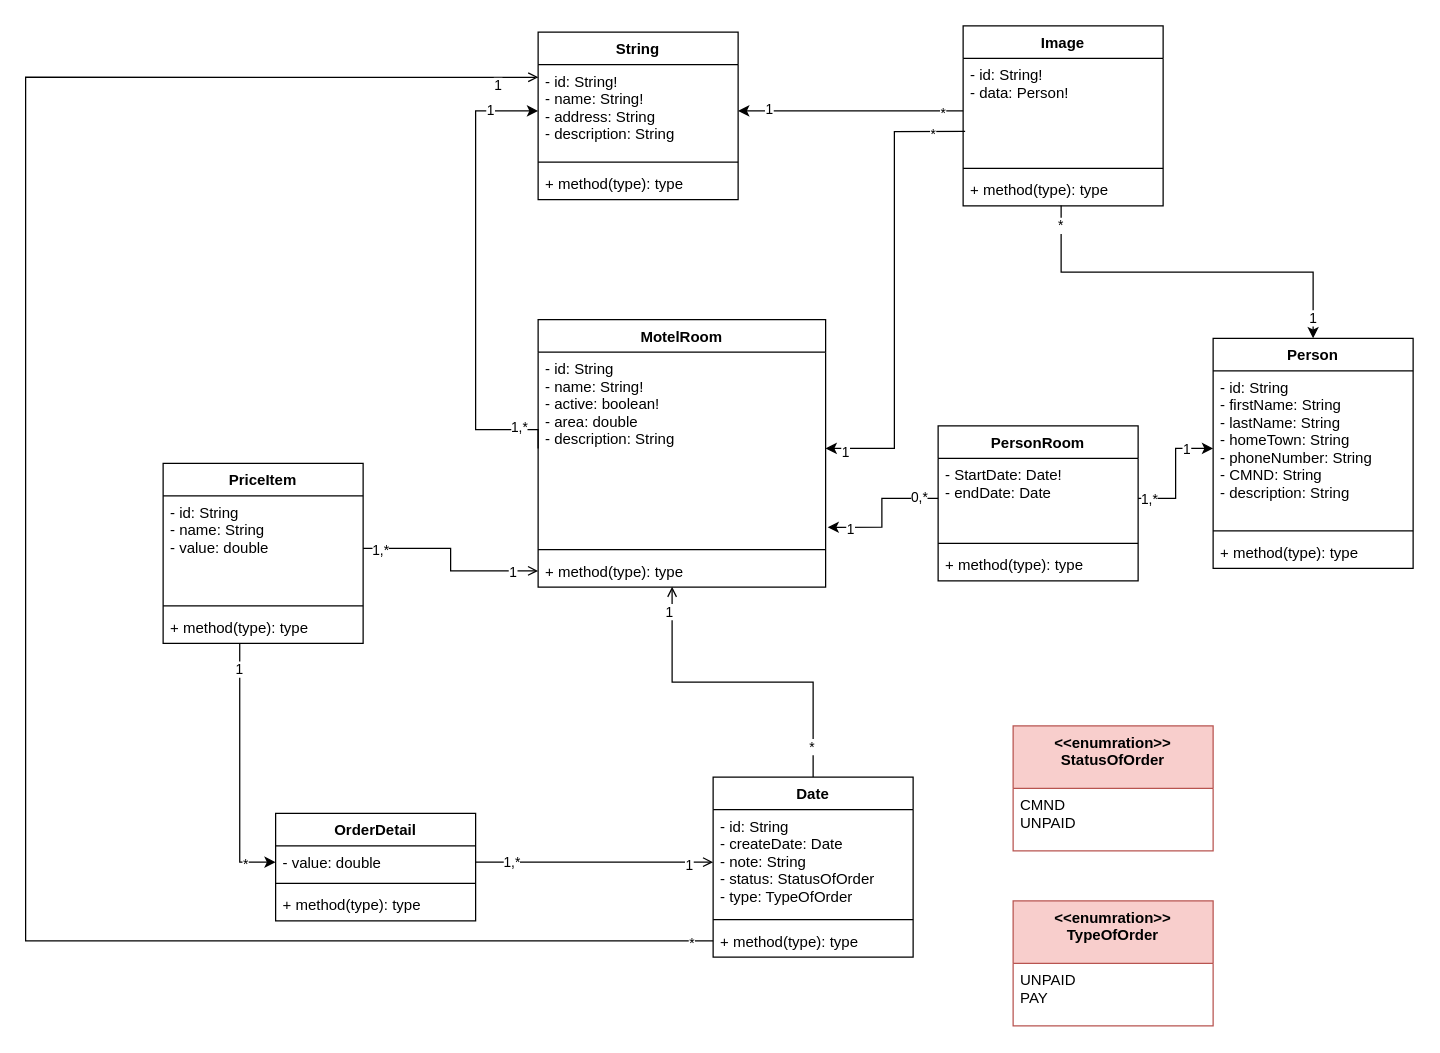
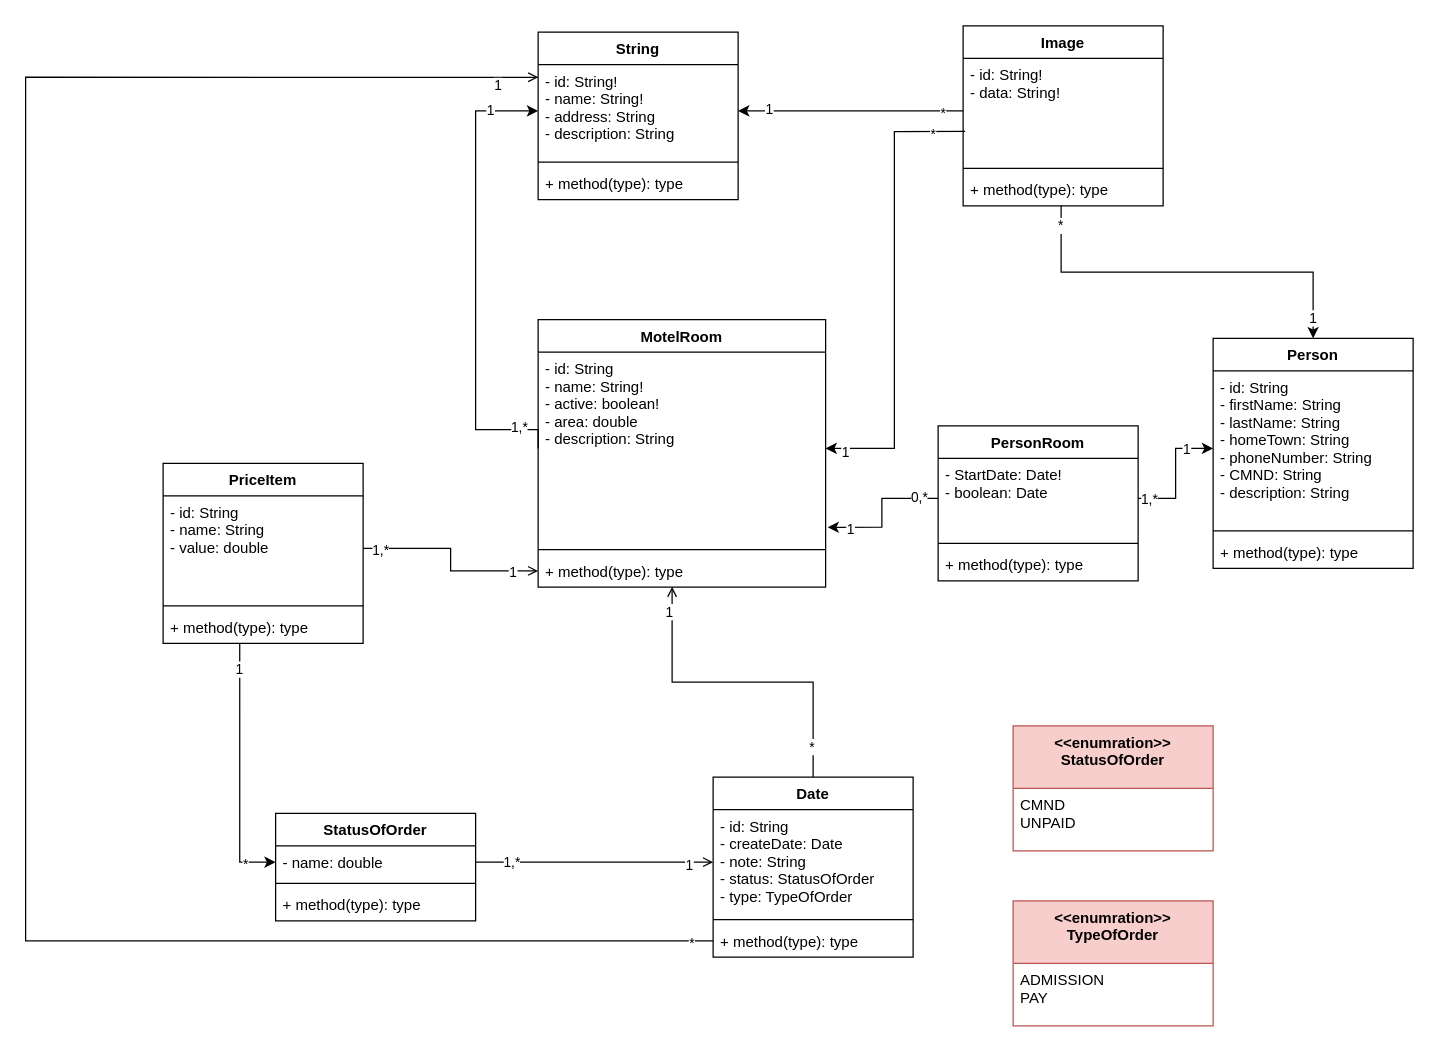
(1013, 75) -> (1013, 75)
(1013, 475) -> (1013, 475)
(375, 830) -> (375, 830)
(336, 863) -> (334, 863)
(1045, 980) -> (1058, 980)
